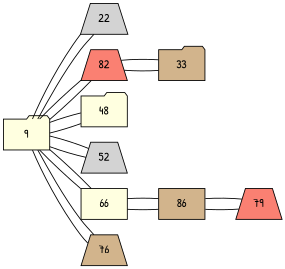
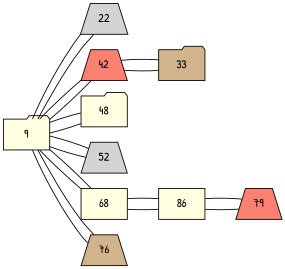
(104, 65) -> (104, 65)
(104, 204) -> (104, 204)
(182, 204) -> (182, 204)
